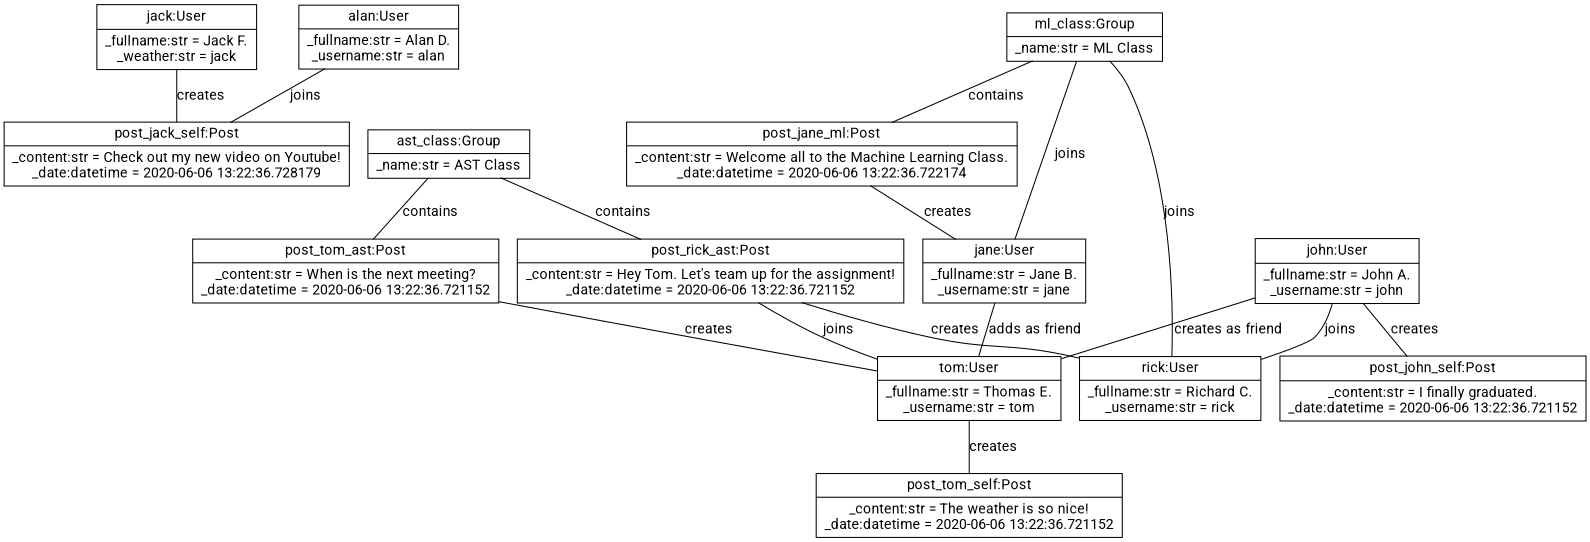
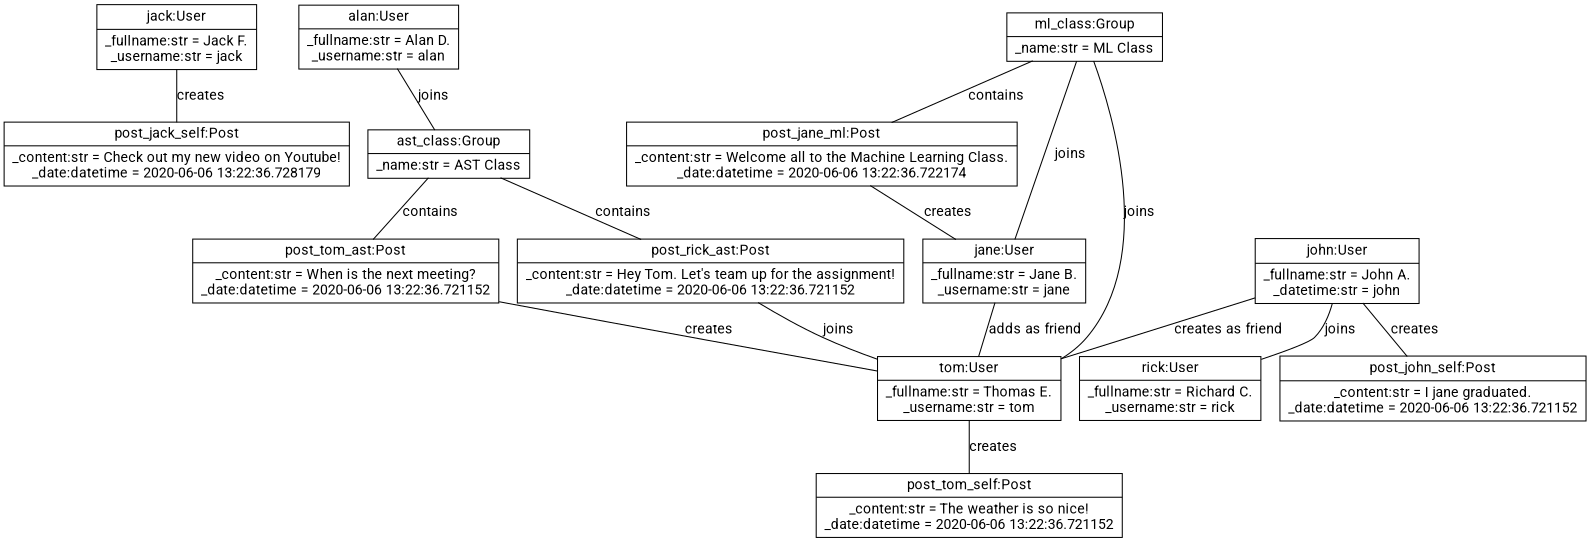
(177, 57) -> (177, 57)
(278, 96) -> (416, 99)
(1163, 204) -> (1124, 218)
(1337, 291) -> (1337, 291)
(939, 339) -> none
(1433, 393) -> (1433, 393)
